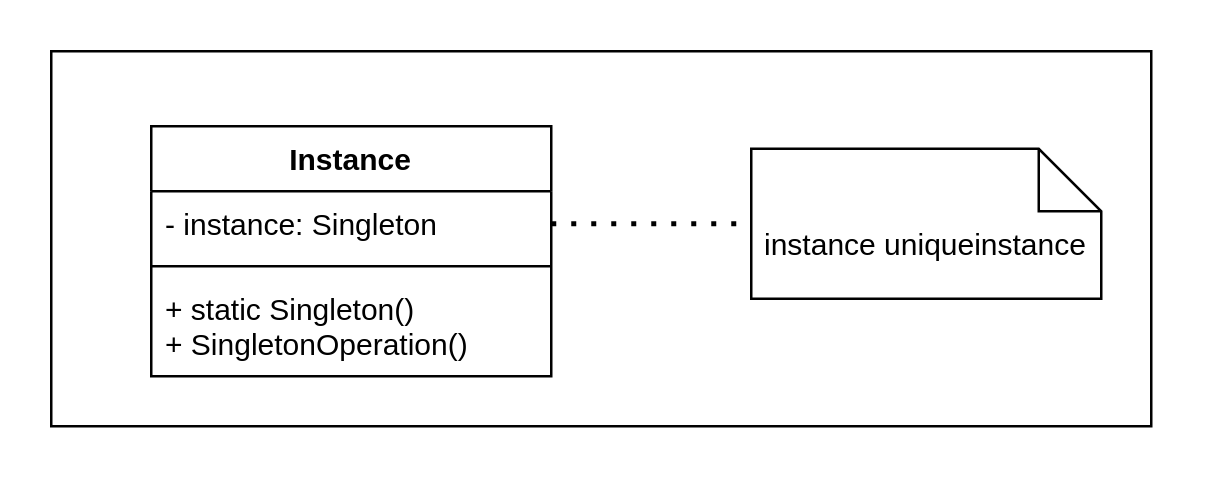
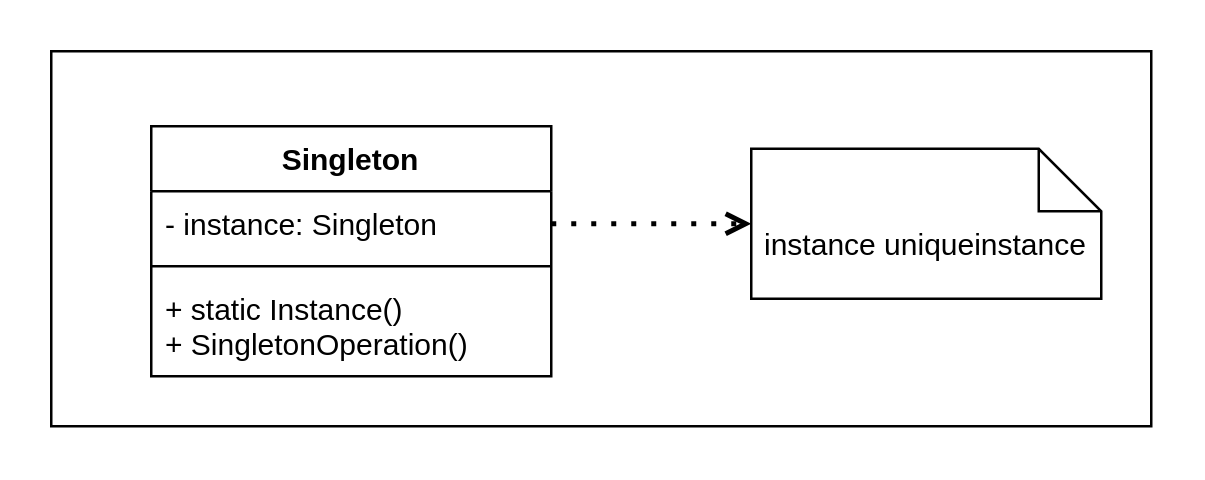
(351, 162) -> (351, 162)
(742, 224) -> (736, 224)
(335, 330) -> (335, 330)
